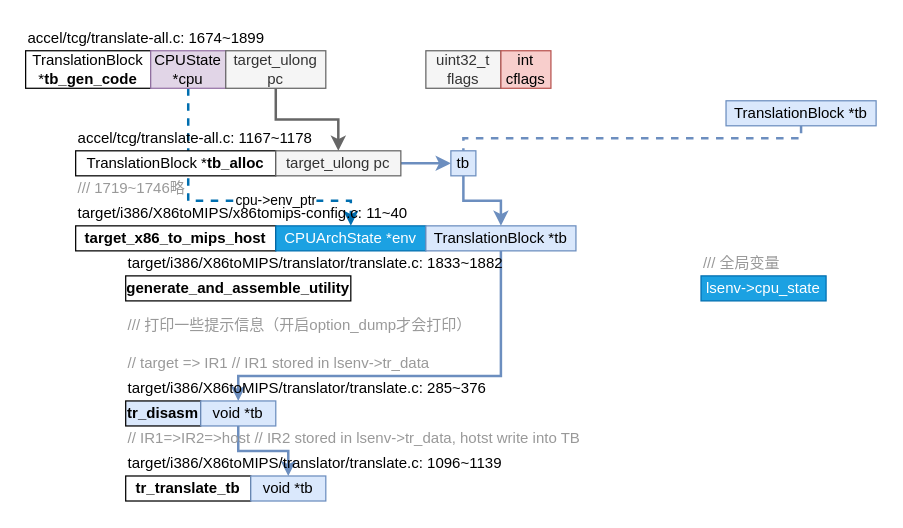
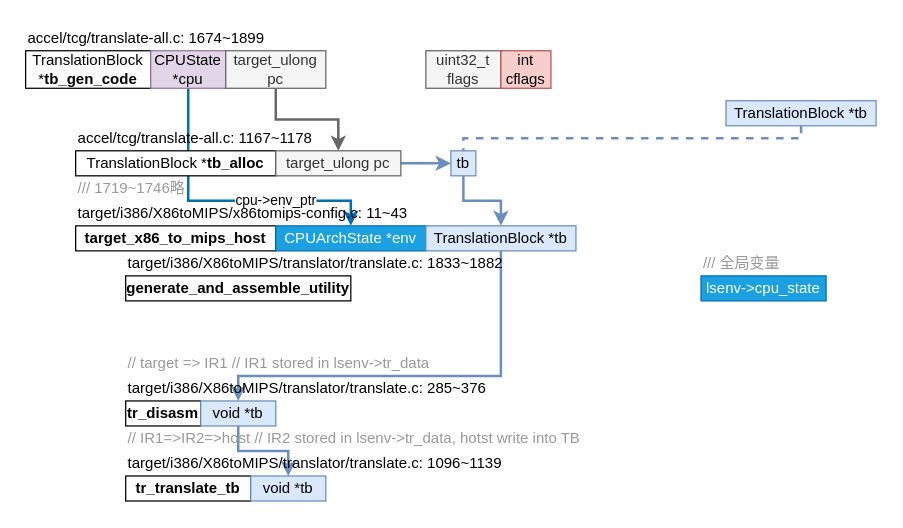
(197, 201) -> (197, 201)
(264, 213) -> (264, 213)
(307, 326) -> none
(163, 413) -> (163, 413)
